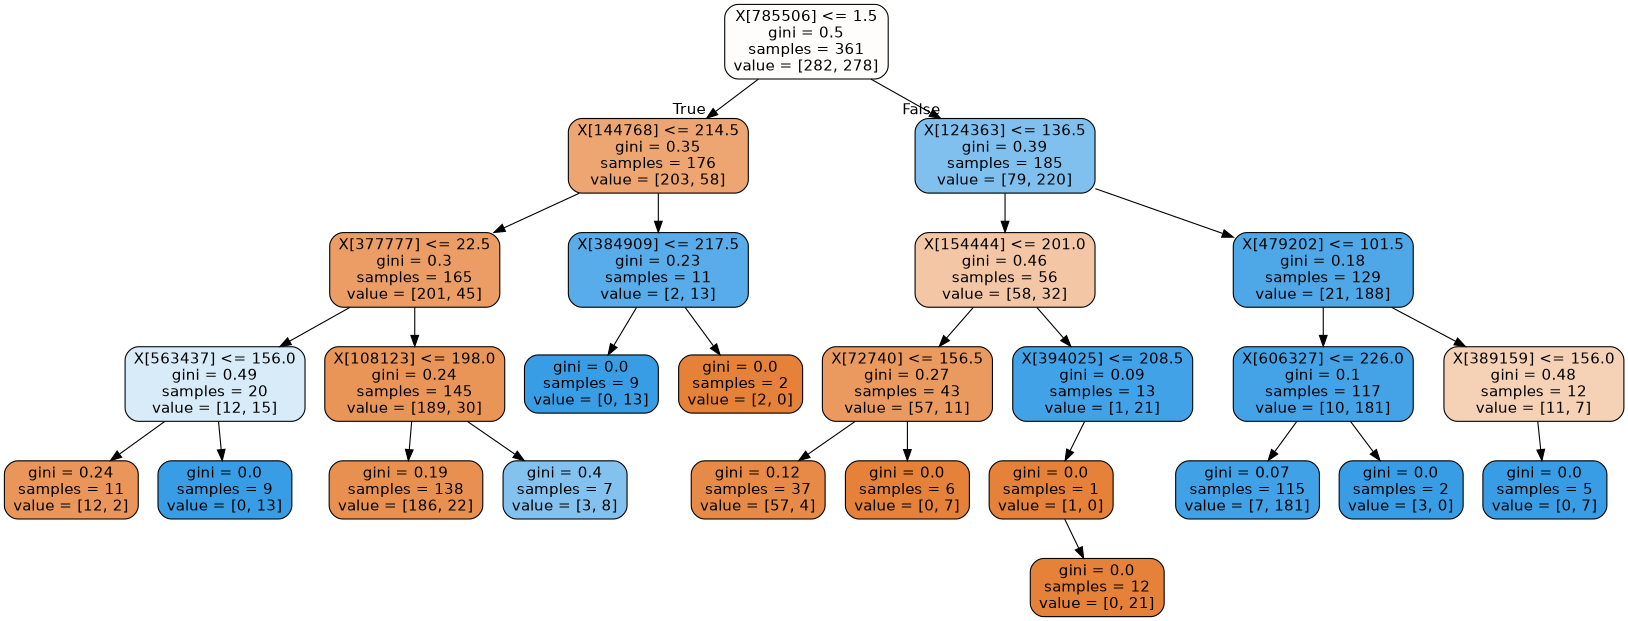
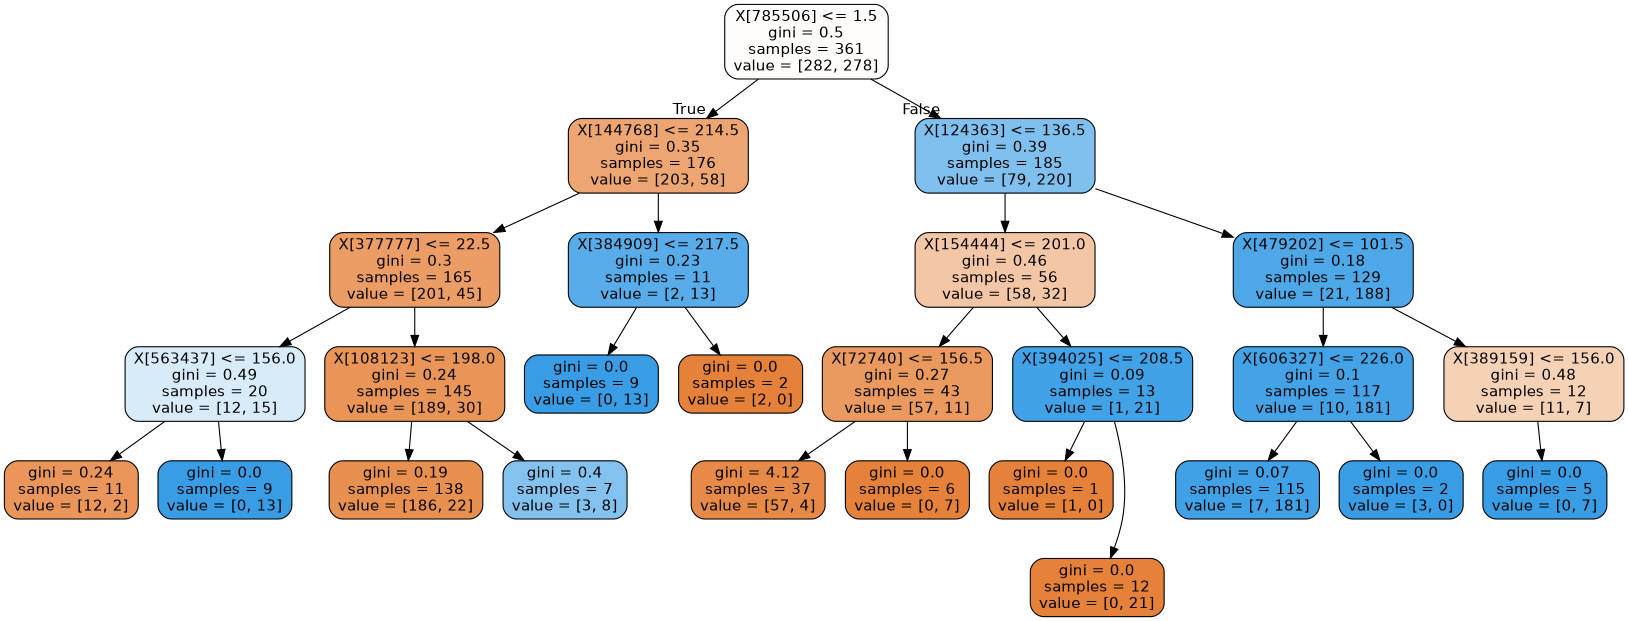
(758, 490) -> (758, 490)
(1072, 534) -> (1125, 485)
